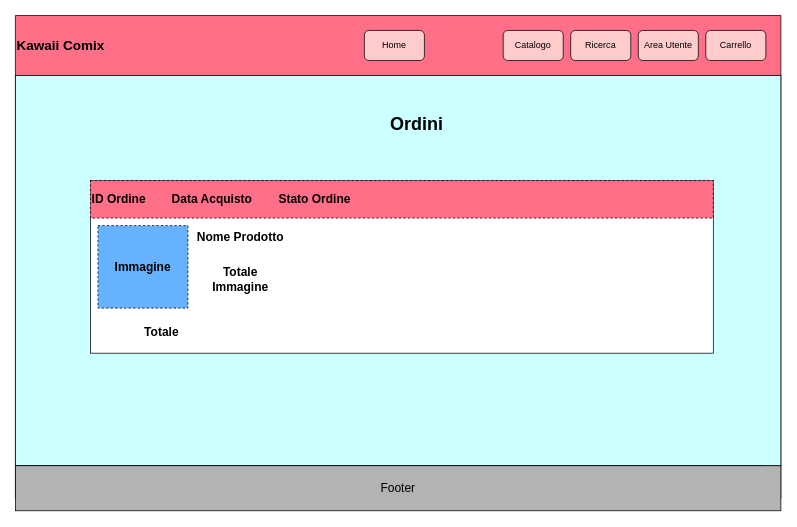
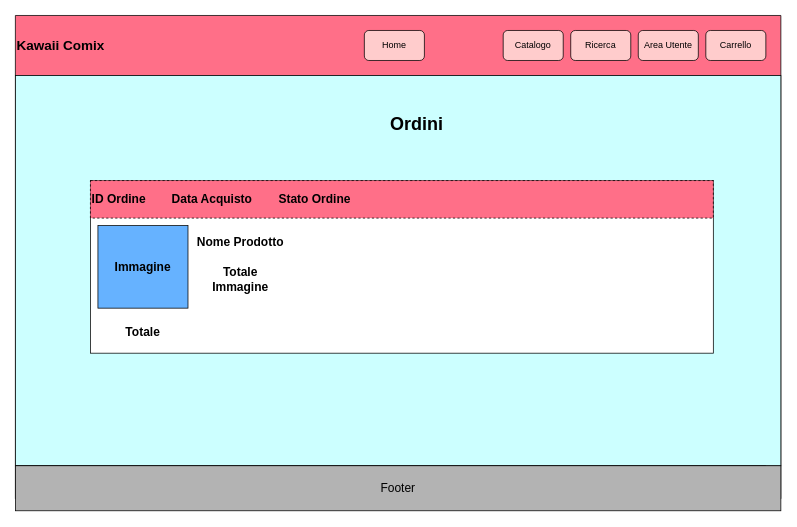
(240, 236) -> (240, 242)
(143, 267) -> (143, 267)
(162, 331) -> (143, 331)
